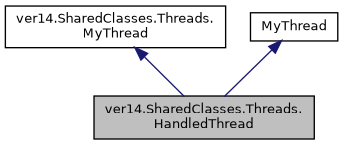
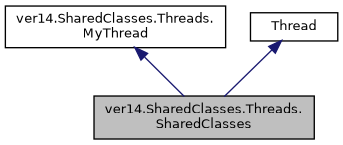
(294, 27) -> (294, 27)
(204, 118) -> (204, 118)
